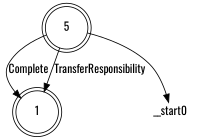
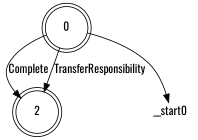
(67, 28) -> (67, 28)
(37, 112) -> (37, 112)
